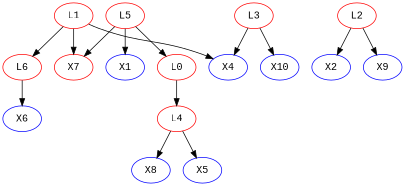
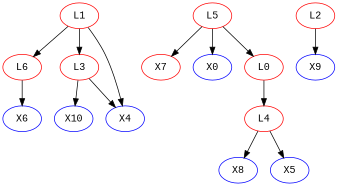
(74, 38) -> (79, 38)
(125, 67) -> (212, 67)
(331, 67) -> none
